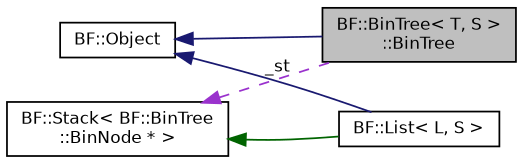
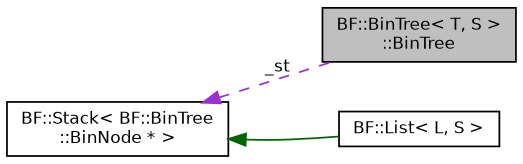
(118, 40) -> none
